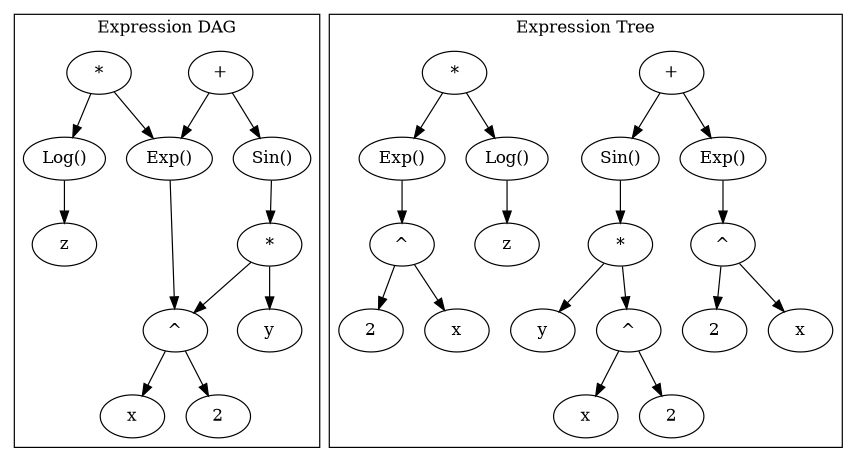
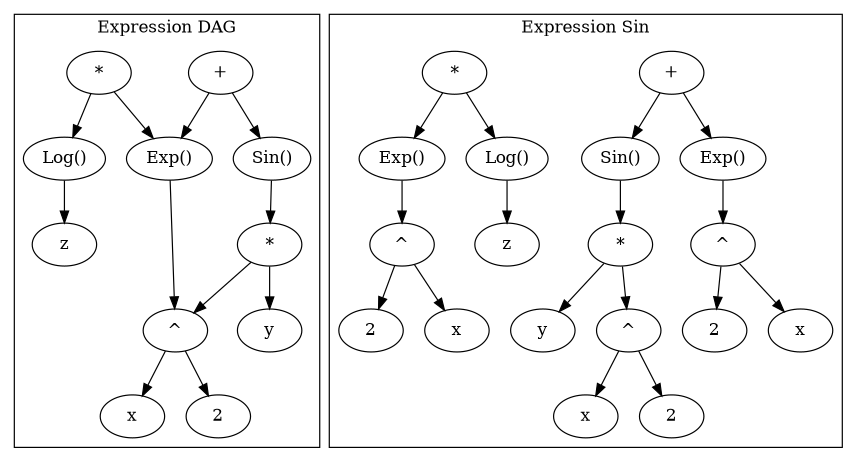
(586, 28) -> (586, 28)
